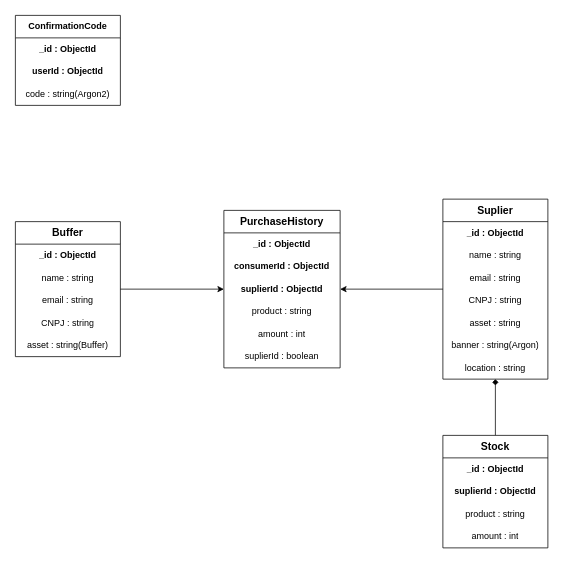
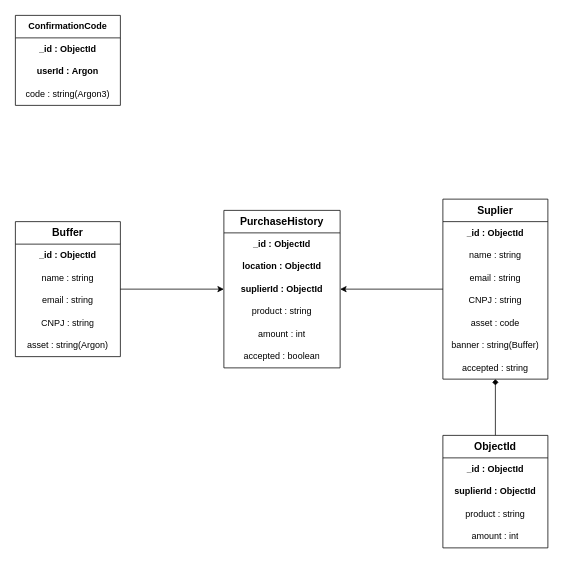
(68, 72) -> (68, 72)
(68, 94) -> (68, 94)
(282, 267) -> (282, 267)
(495, 323) -> (495, 323)
(68, 345) -> (68, 345)
(495, 345) -> (495, 345)
(282, 357) -> (282, 357)
(495, 368) -> (495, 368)
(495, 447) -> (495, 447)
